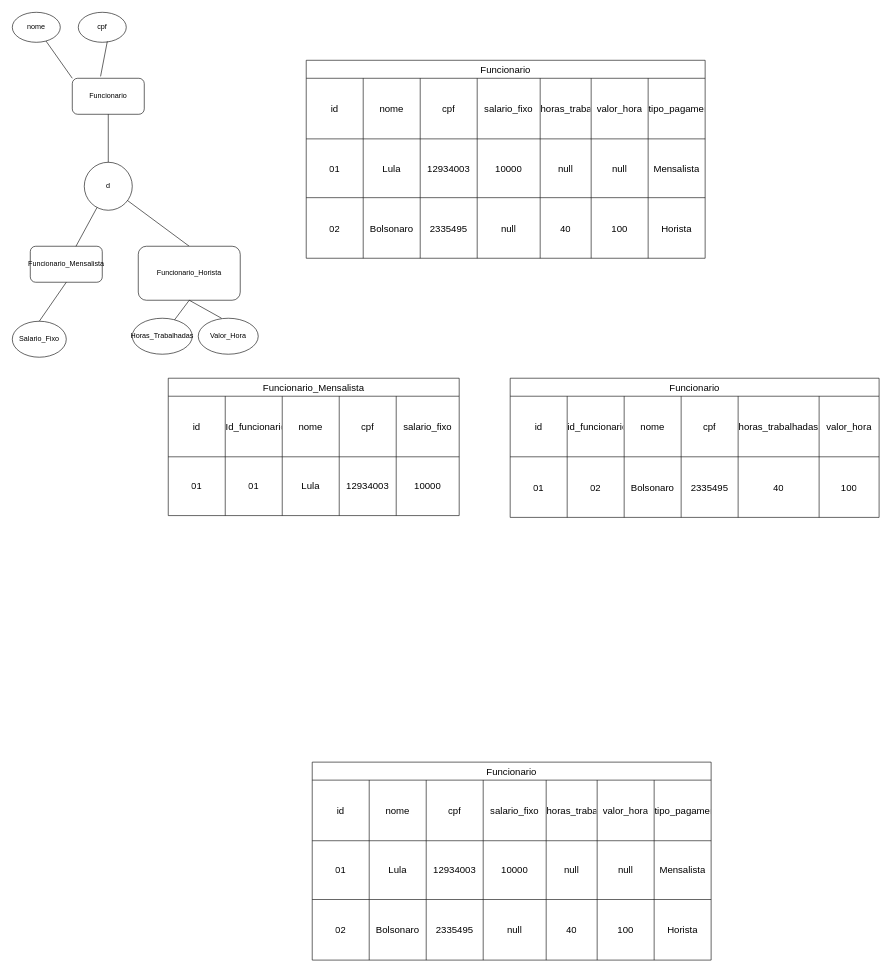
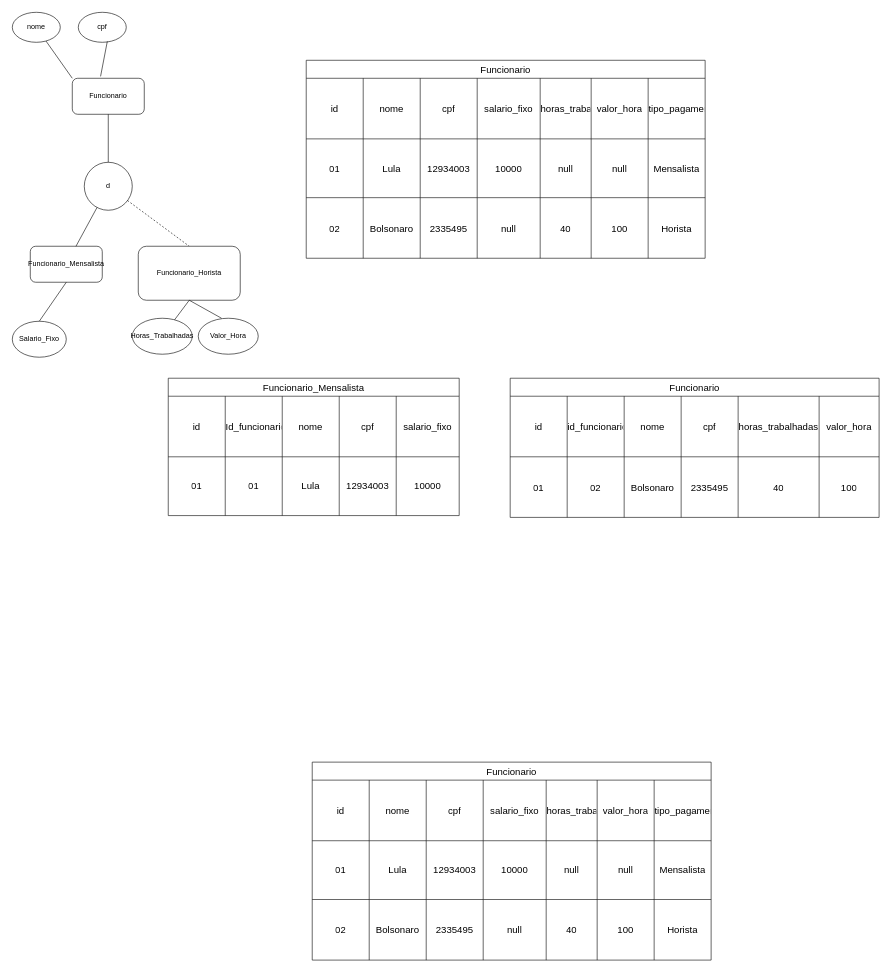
(158, 223) -> (158, 223)
